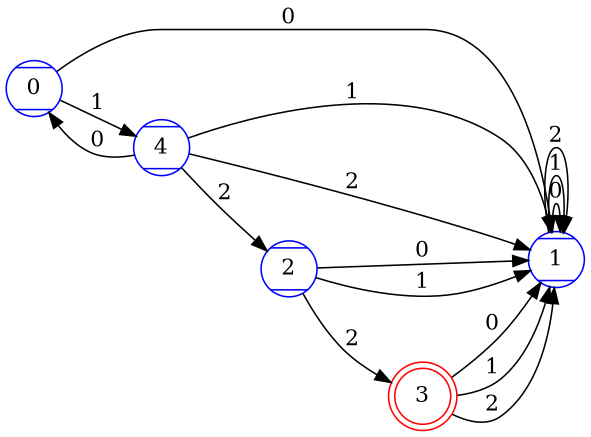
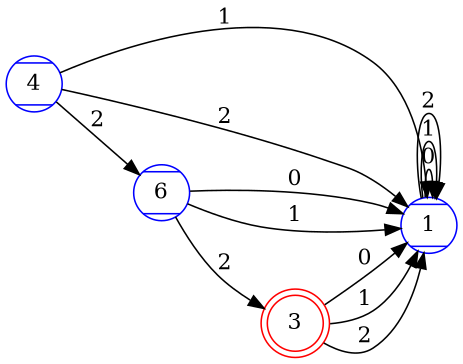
(34, 89) -> none
(289, 269) -> (162, 193)
